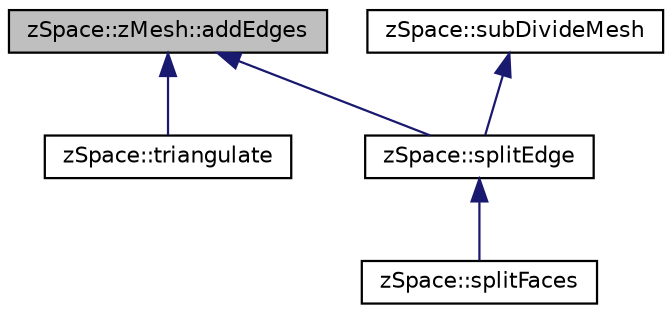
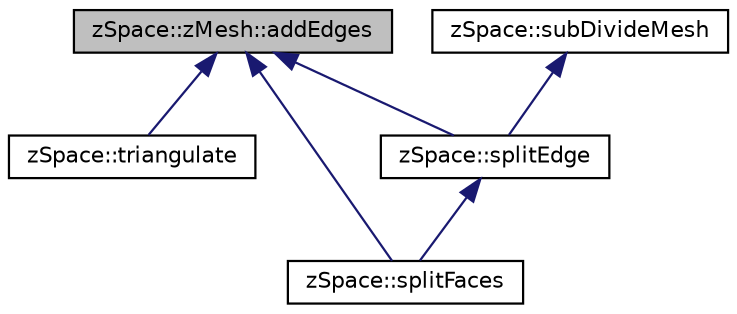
none -> (326, 166)
